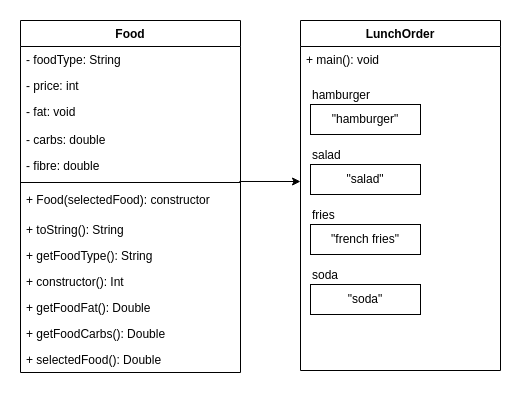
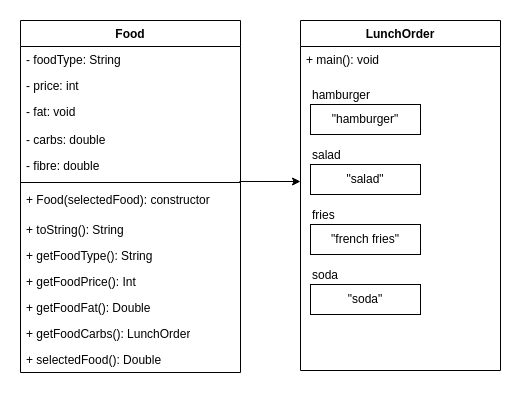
(89, 283) -> (91, 283)
(101, 335) -> (116, 335)
